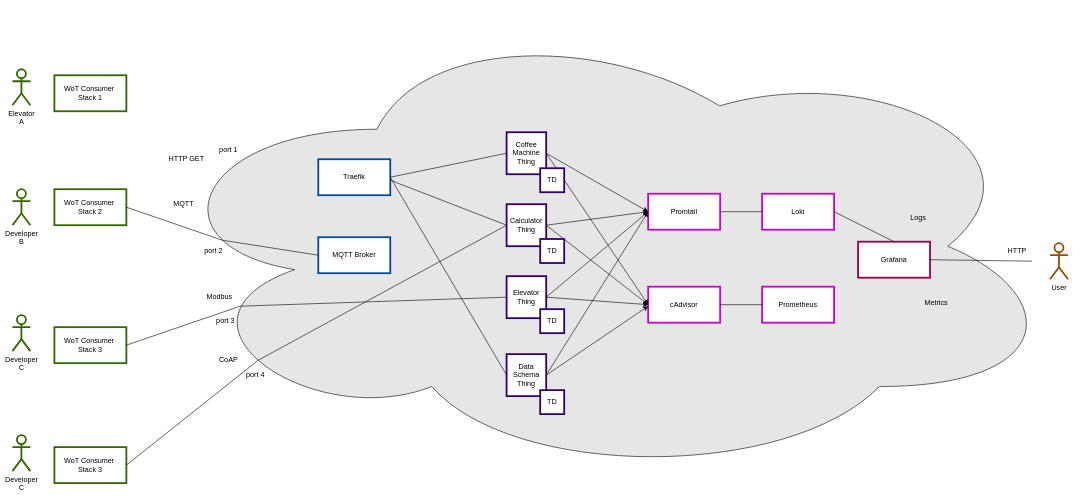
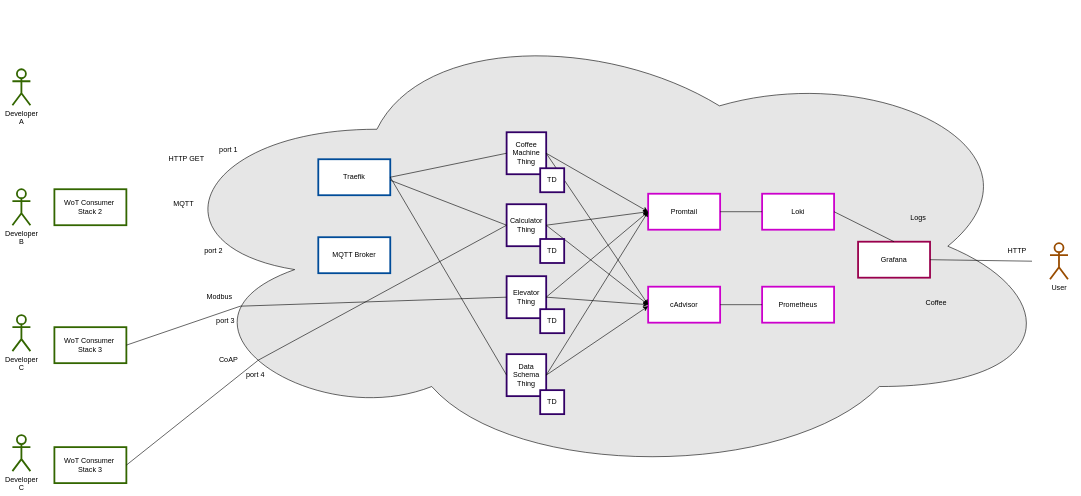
(90, 93) -> none
(22, 118) -> (22, 118)
(220, 240) -> none
(937, 303) -> (937, 303)
